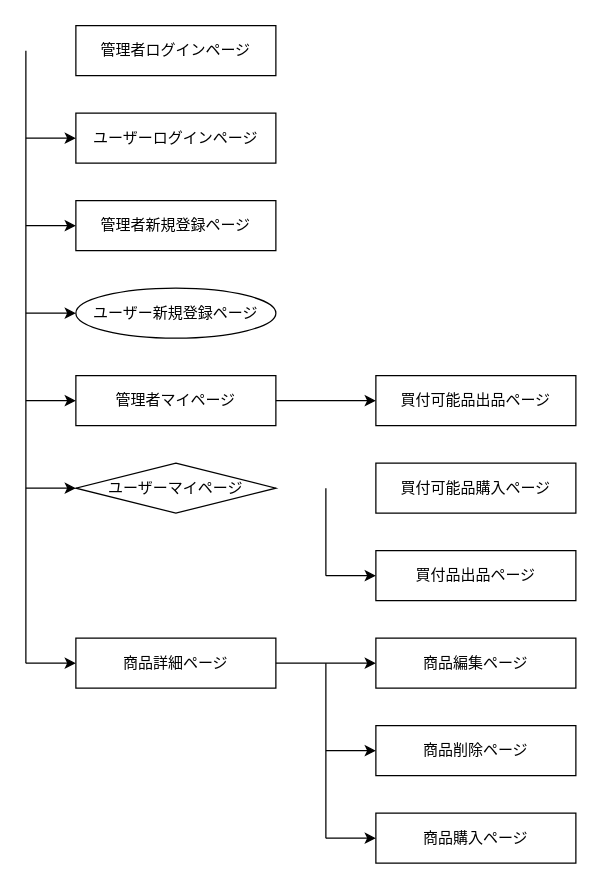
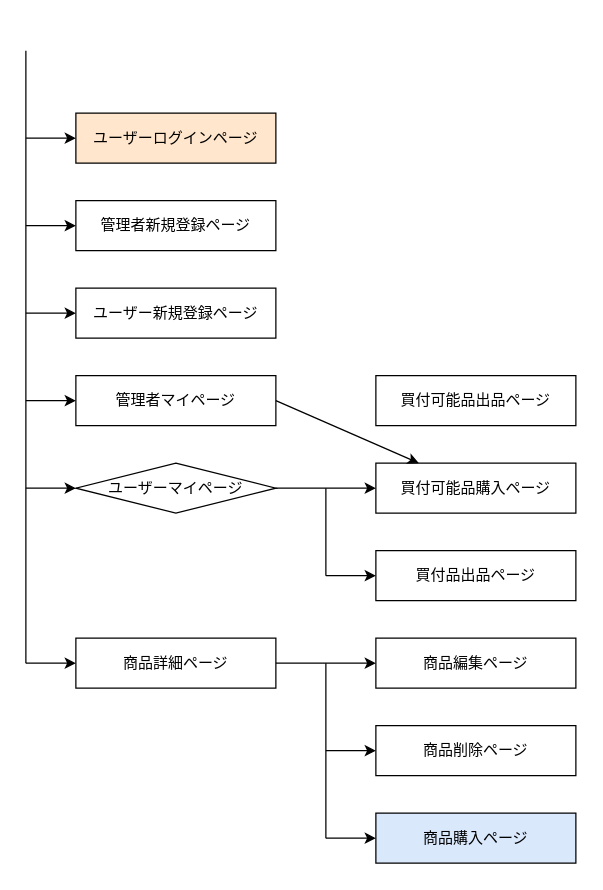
(176, 51) -> none
(176, 138) -> (176, 138)
(176, 313) -> (176, 313)
(322, 401) -> (343, 430)
none -> (322, 488)
(476, 838) -> (476, 838)
